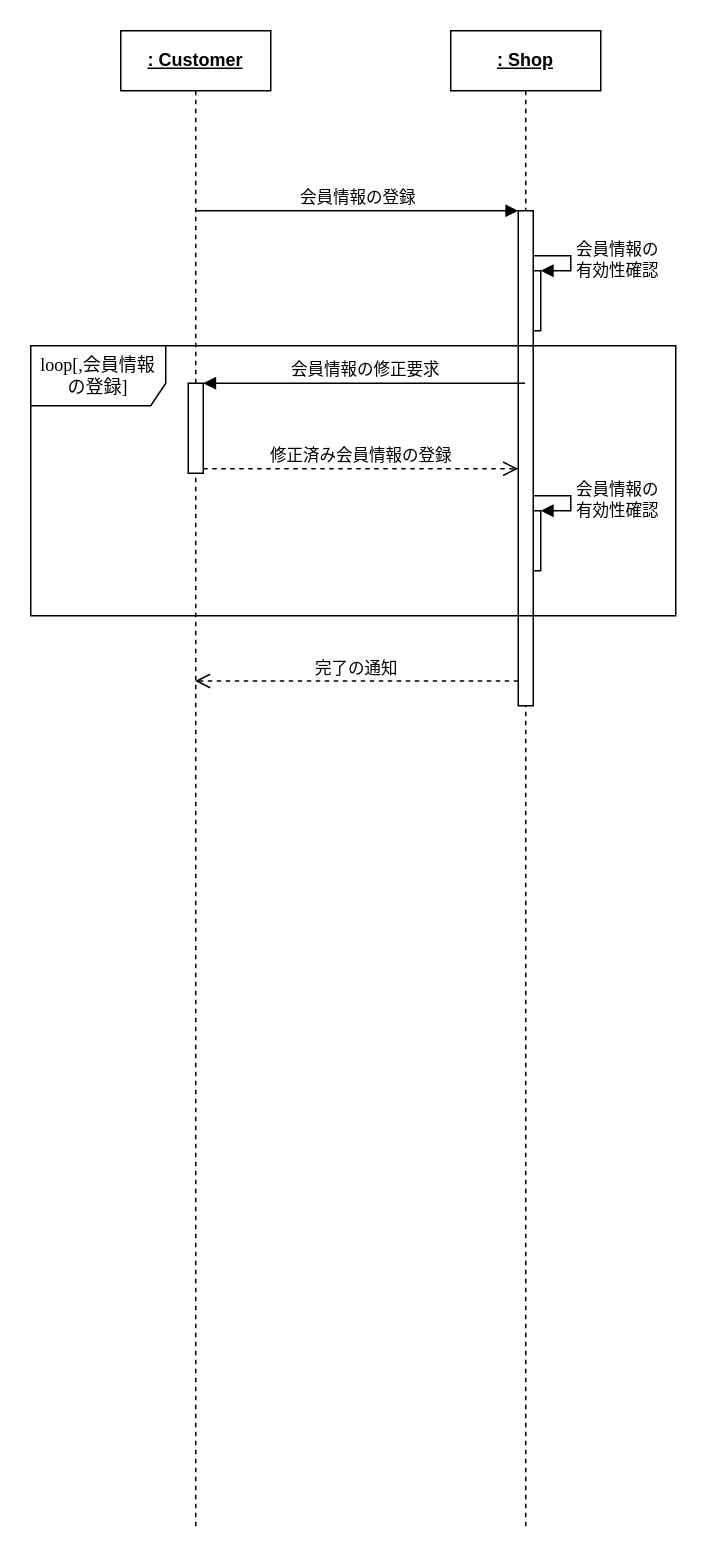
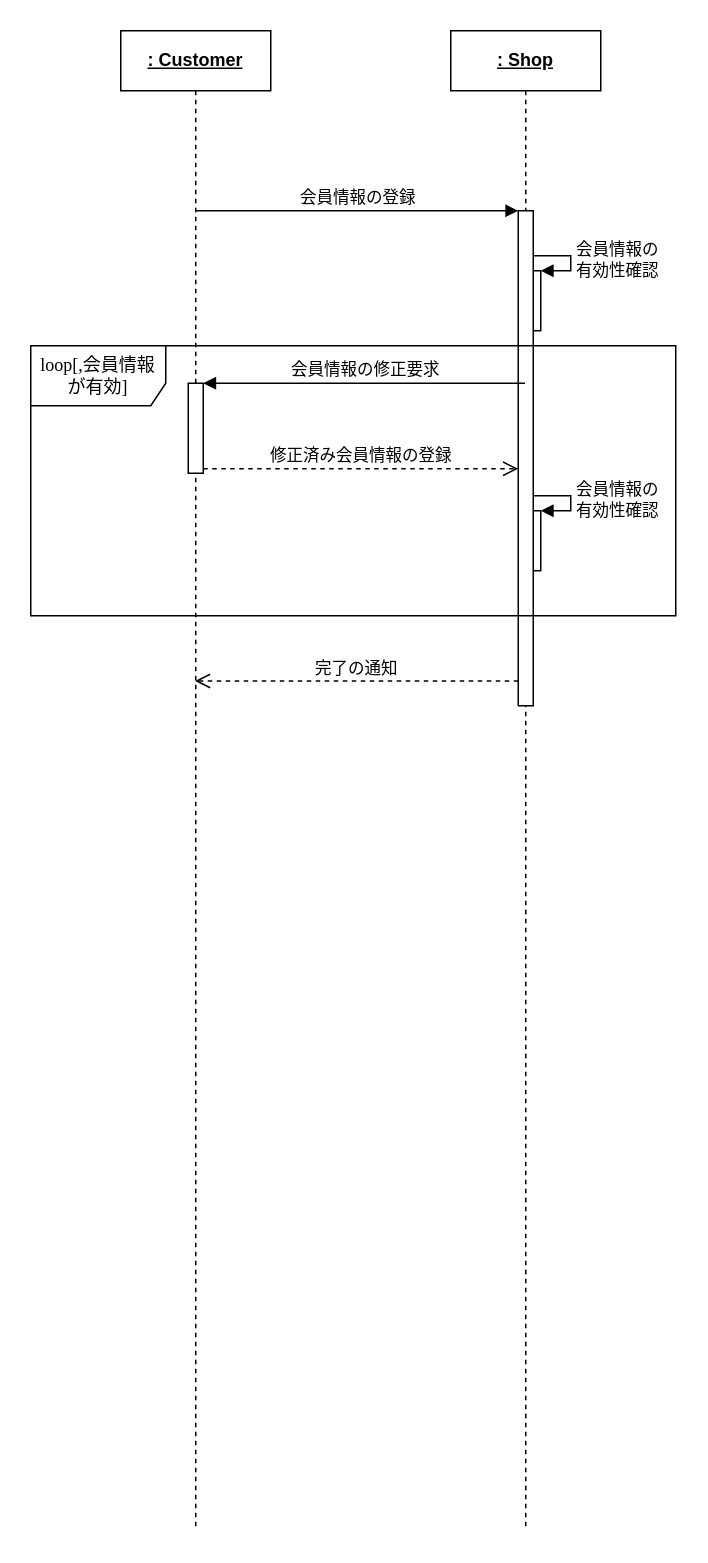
(98, 376) -> (98, 376)
